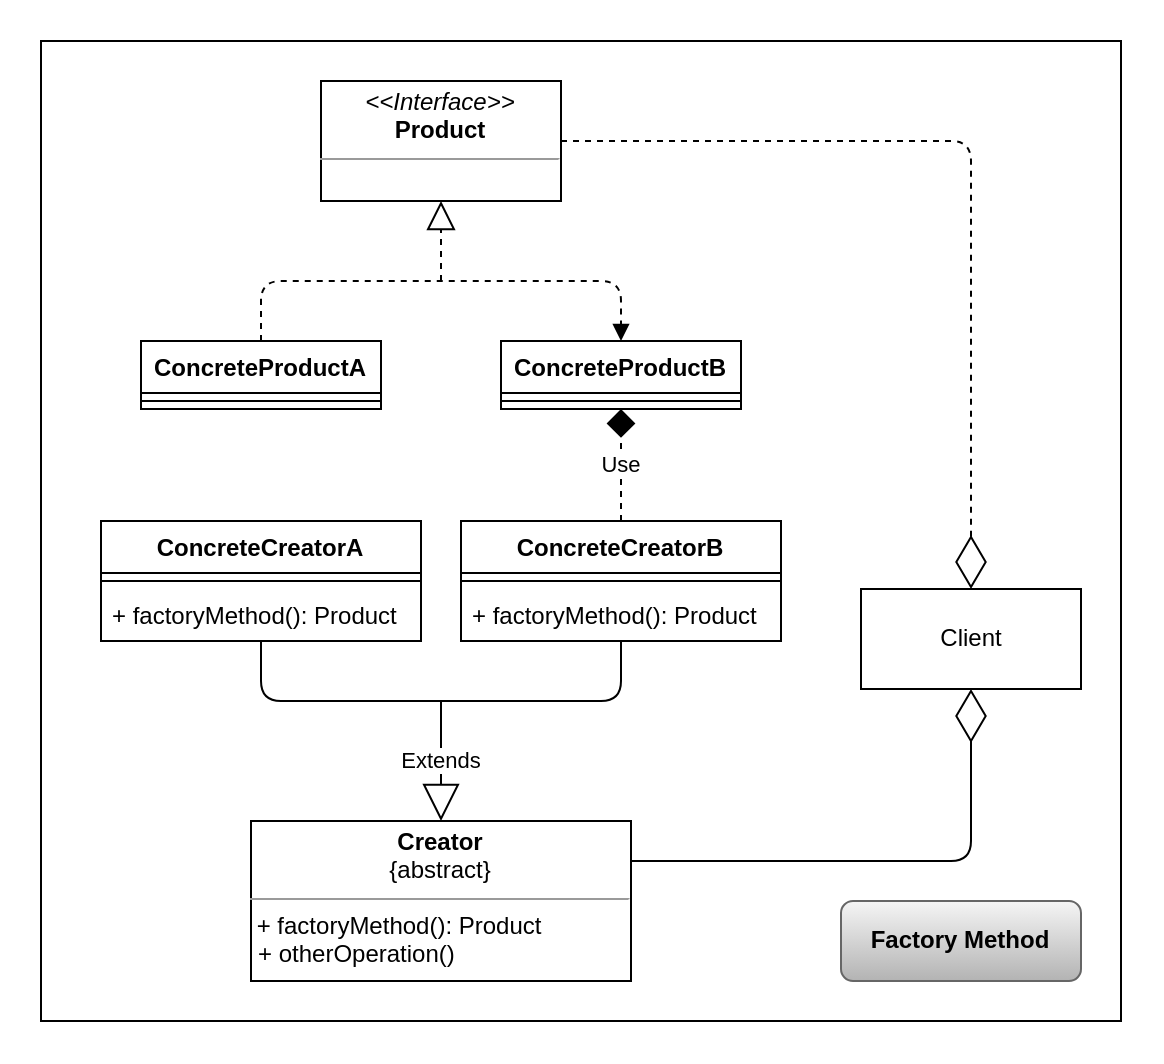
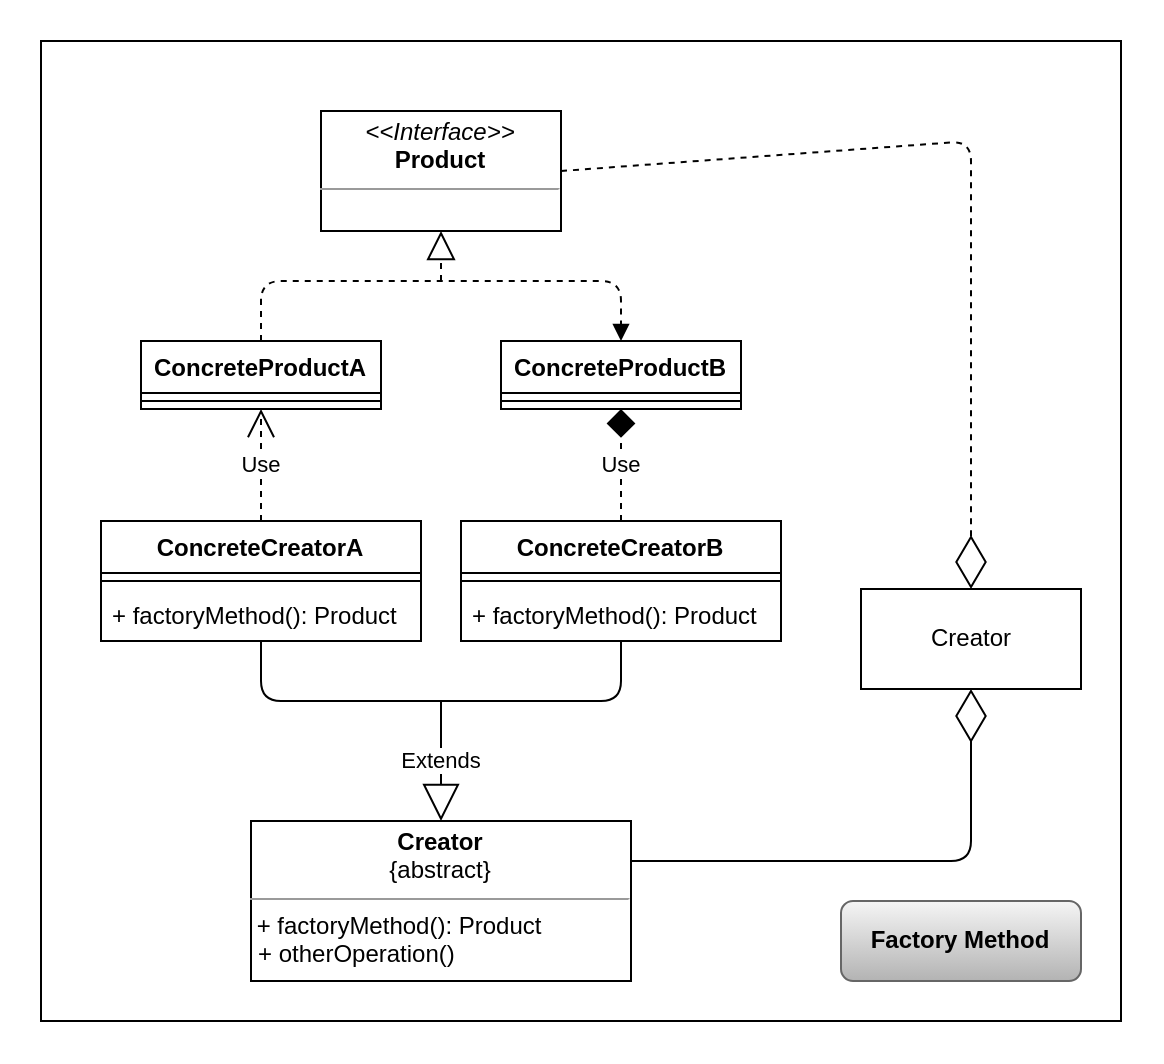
(441, 141) -> (441, 171)
none -> (261, 490)
(972, 639) -> (972, 639)
